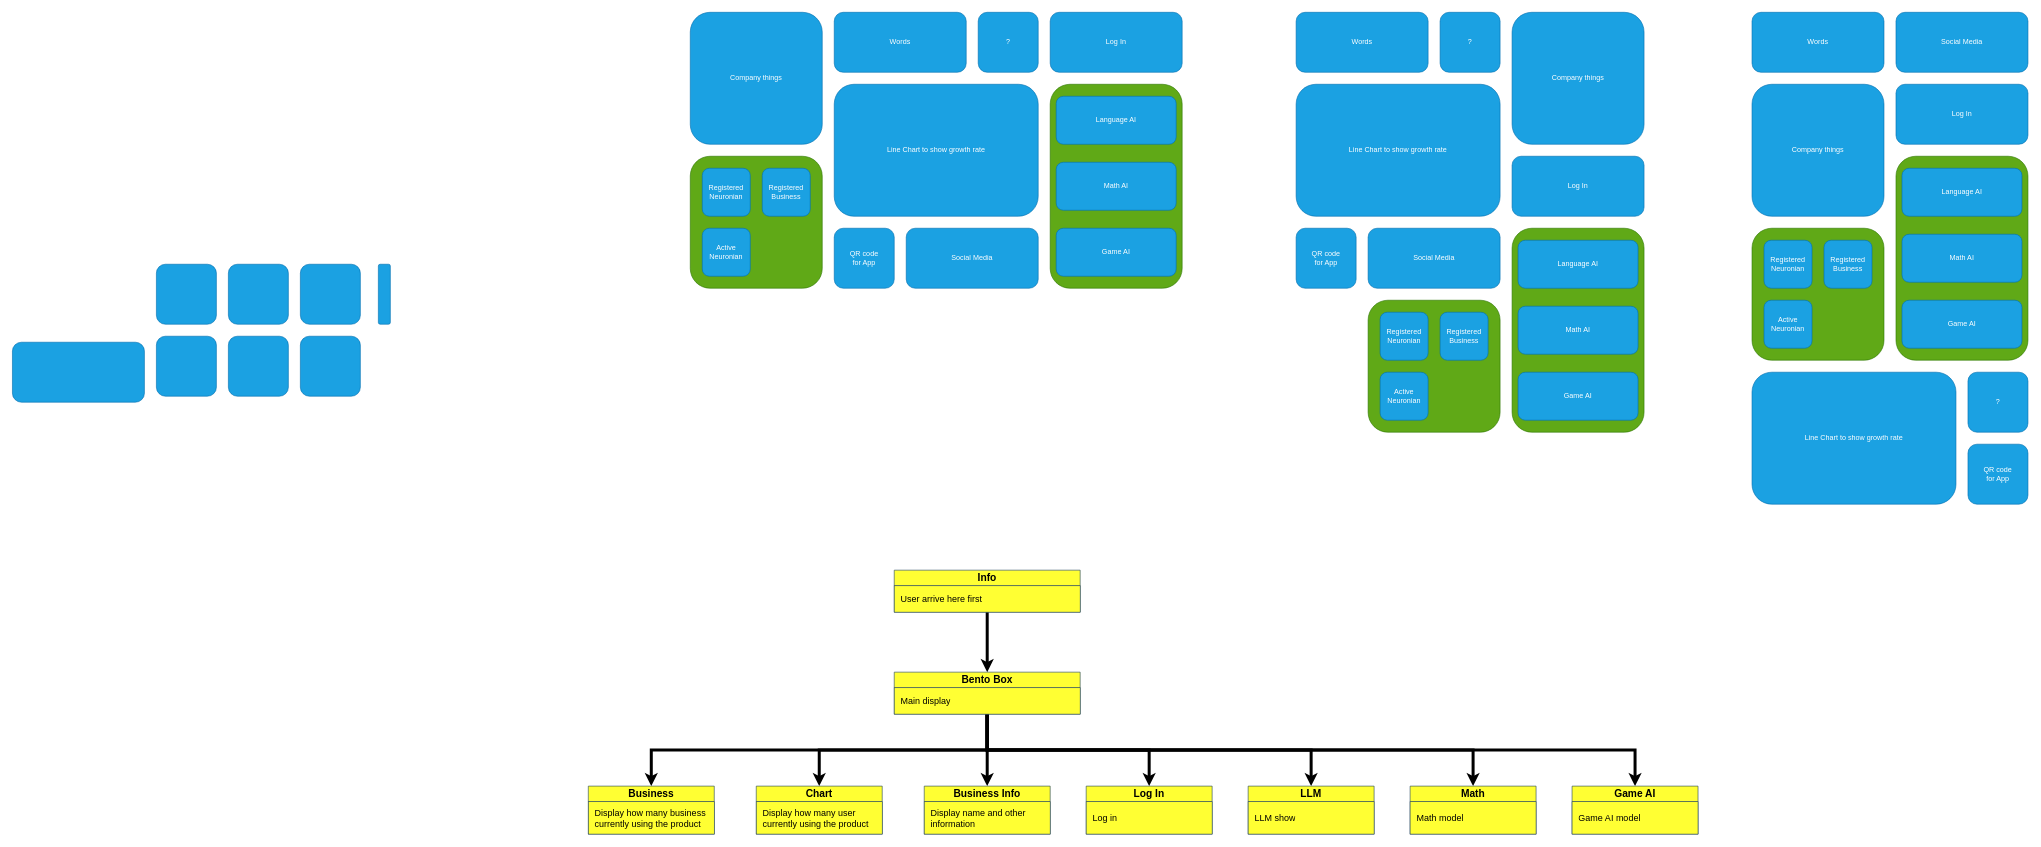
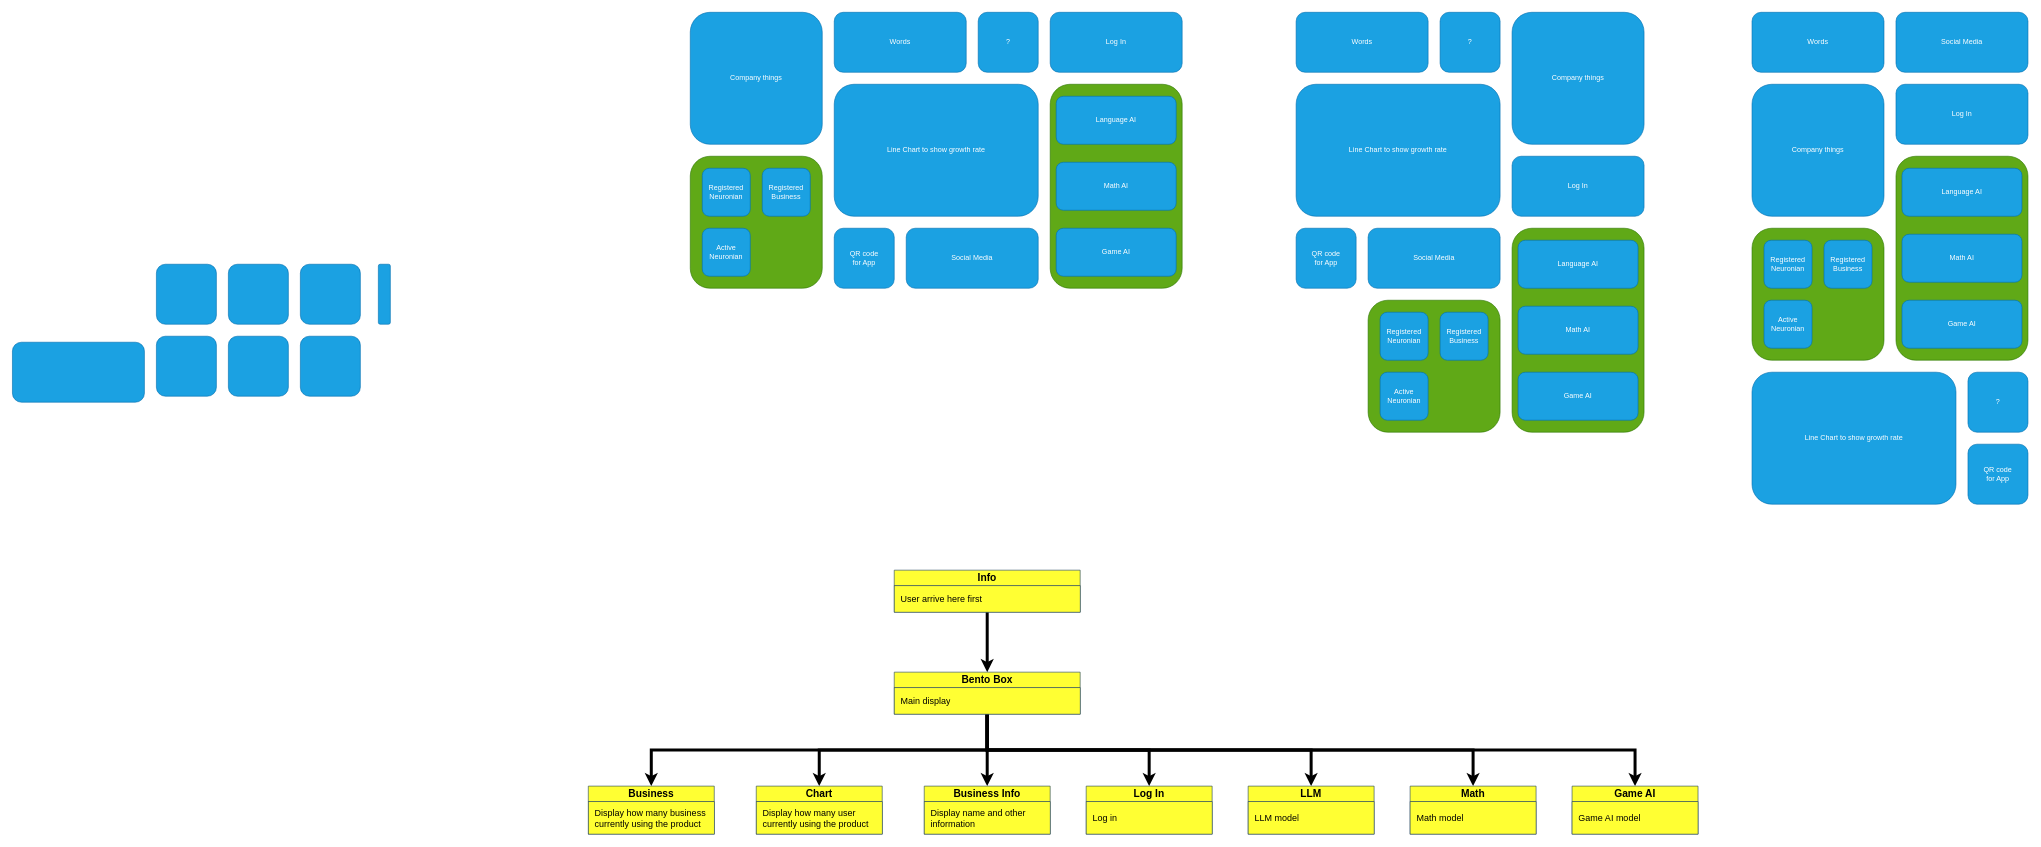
(1274, 818) -> (1275, 818)
